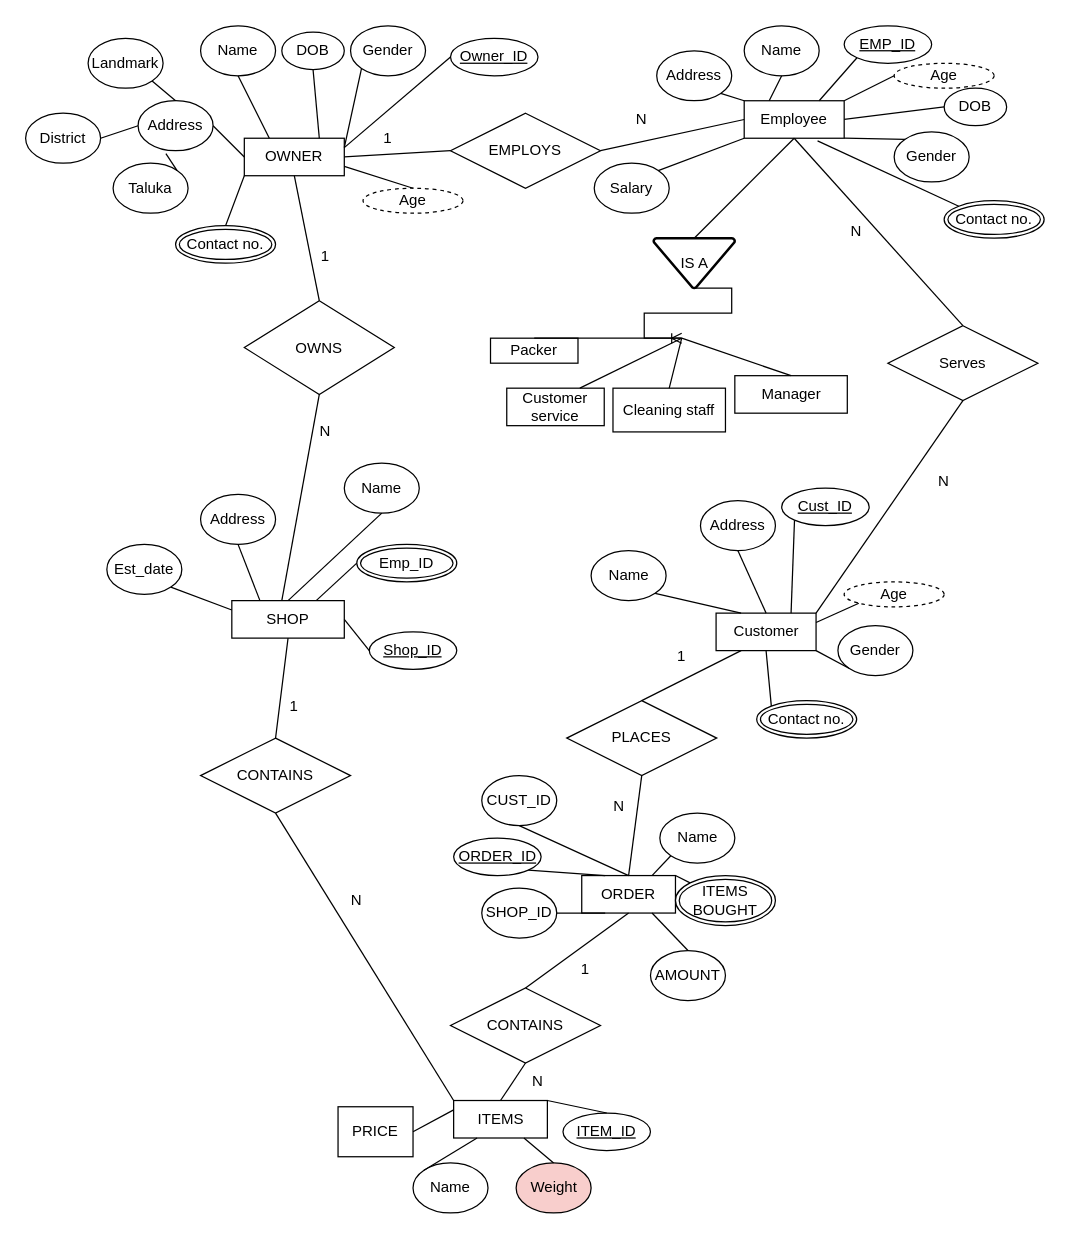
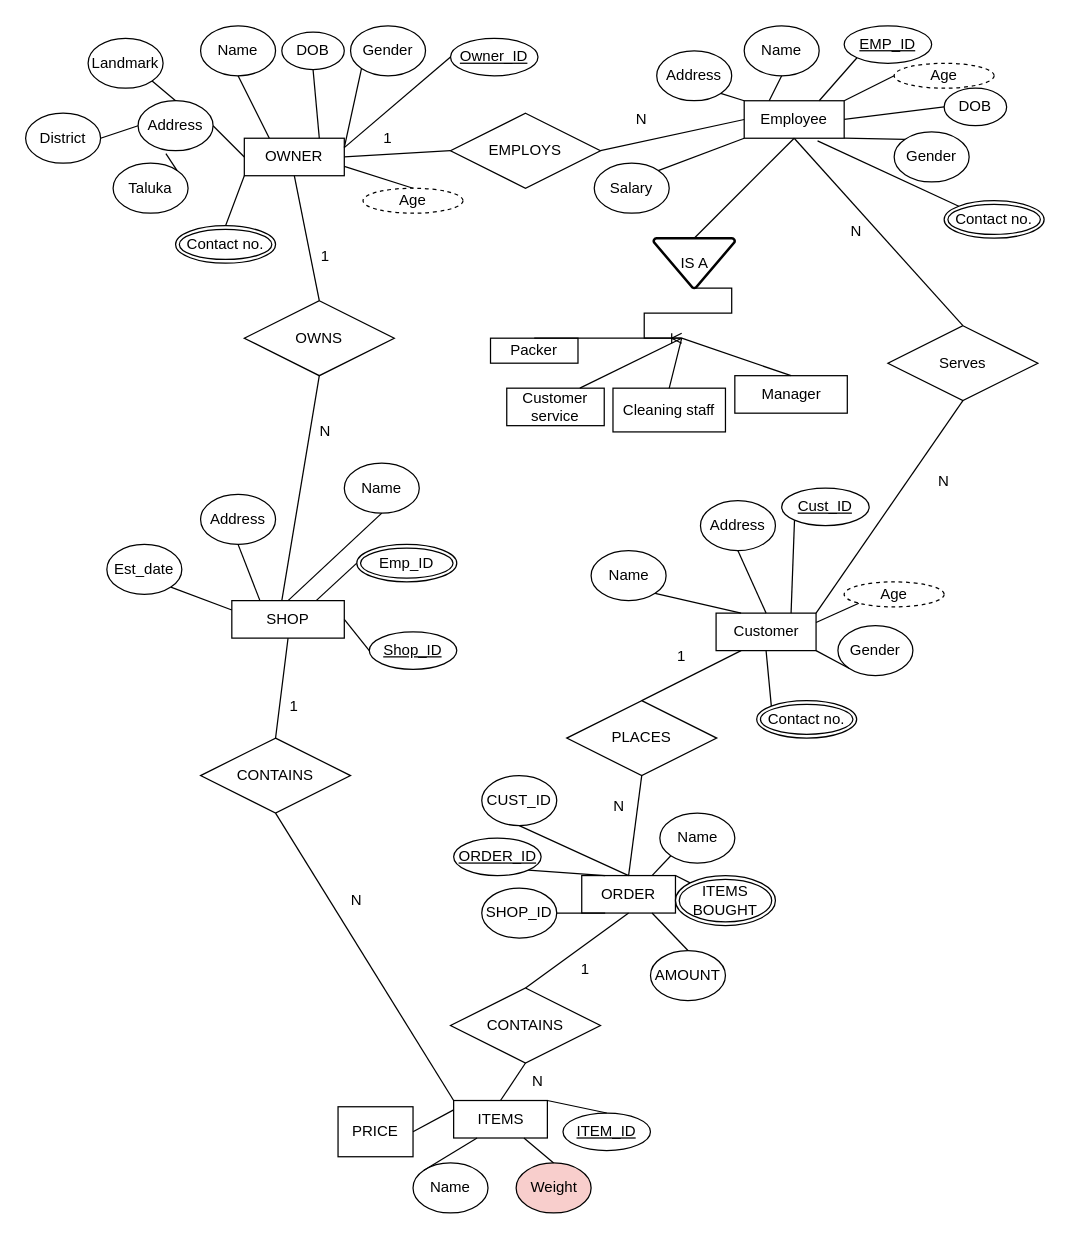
(319, 348) -> (319, 338)
